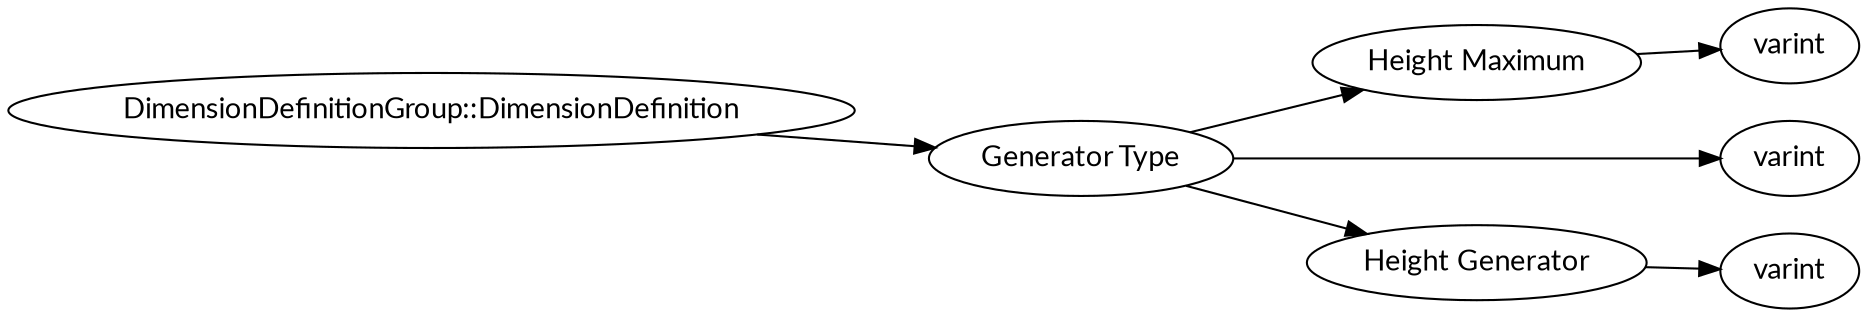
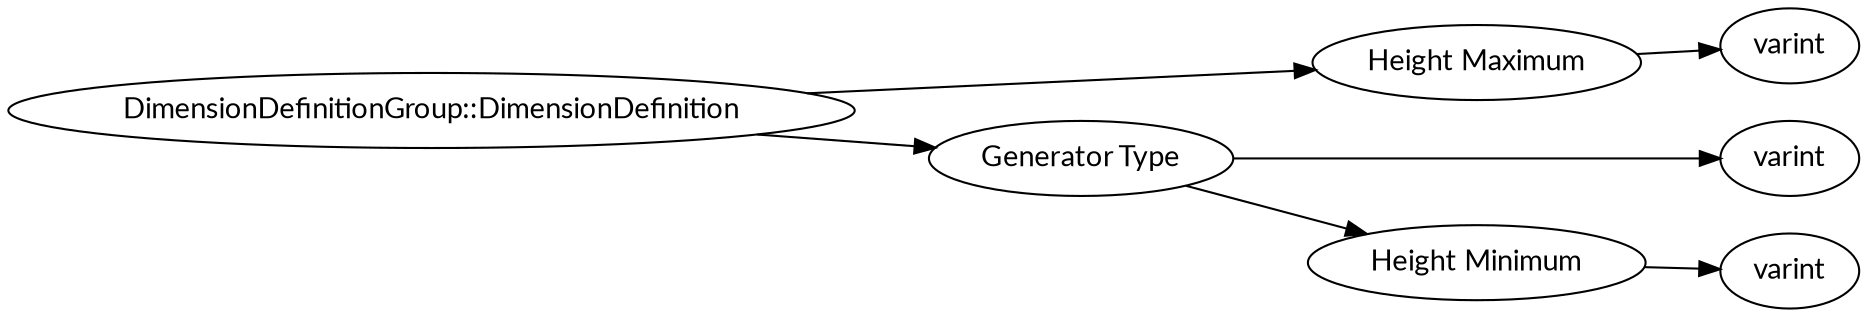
(1266, 114) -> (1051, 82)
(1477, 263) -> (1477, 263)
